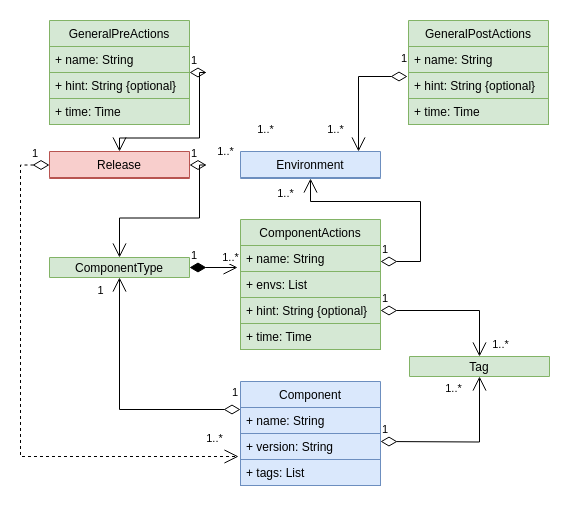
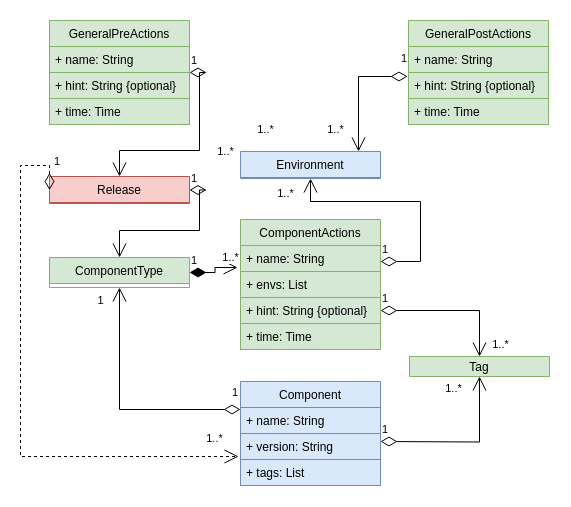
(120, 165) -> (120, 190)
(120, 268) -> (120, 273)
